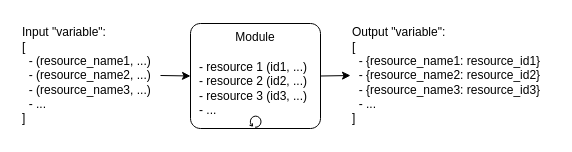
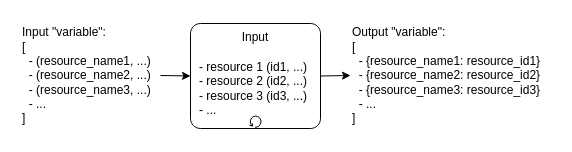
(256, 38) -> (256, 38)
